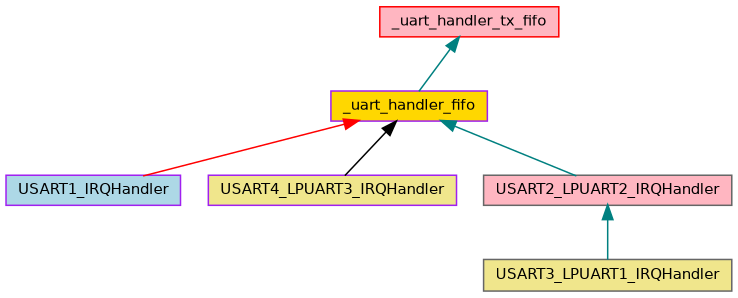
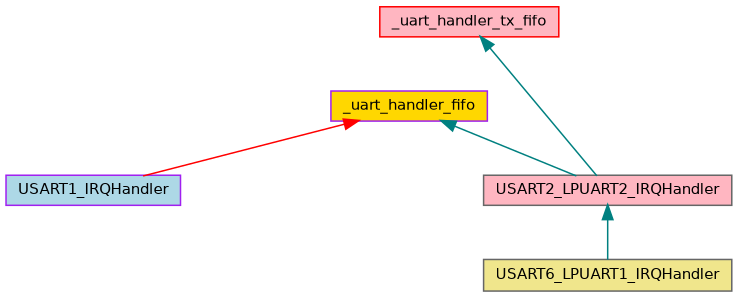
(435, 70) -> (543, 112)
(332, 190) -> none
(608, 275) -> (608, 275)
